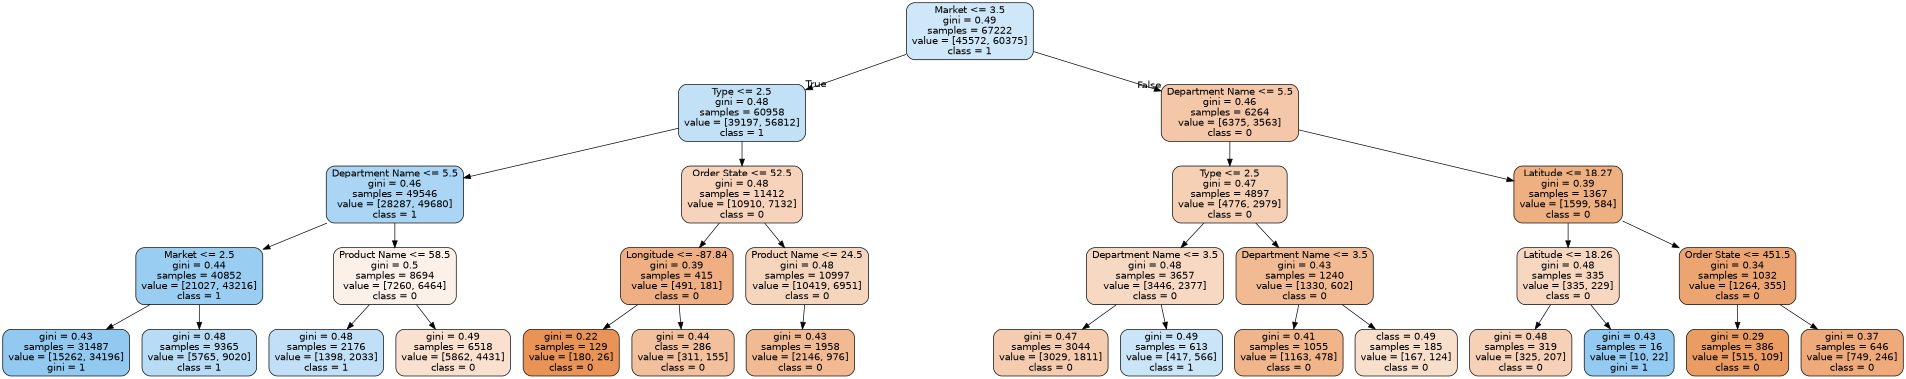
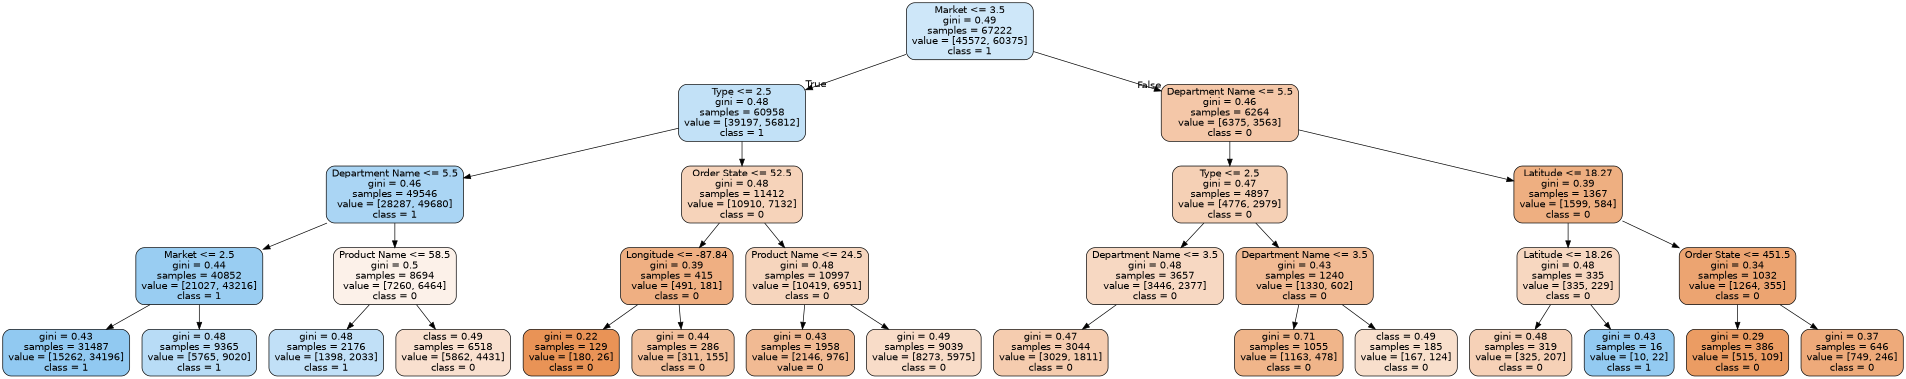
(66, 353) -> (66, 353)
(453, 353) -> (453, 353)
(683, 353) -> (683, 353)
(800, 353) -> (800, 353)
none -> (924, 353)
(1172, 353) -> none
(1289, 353) -> (1289, 353)
(1629, 353) -> (1629, 353)
